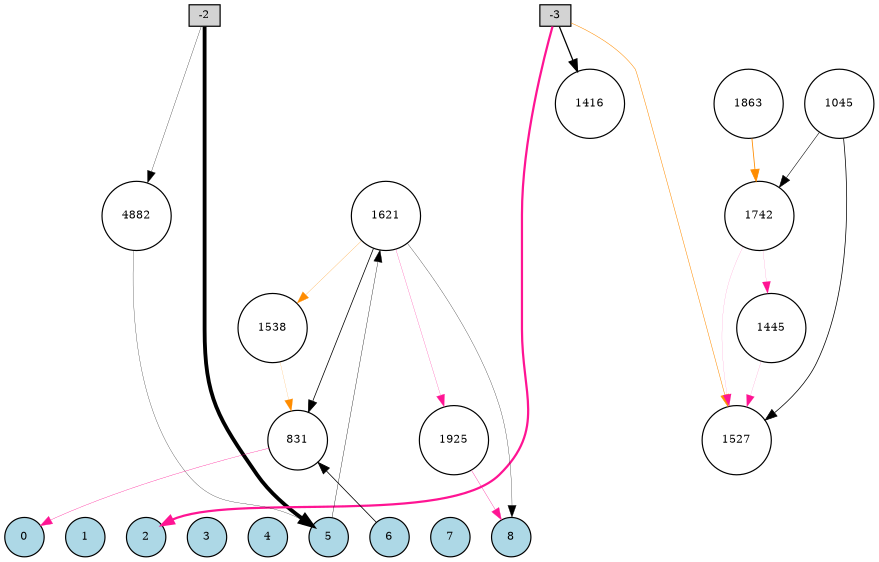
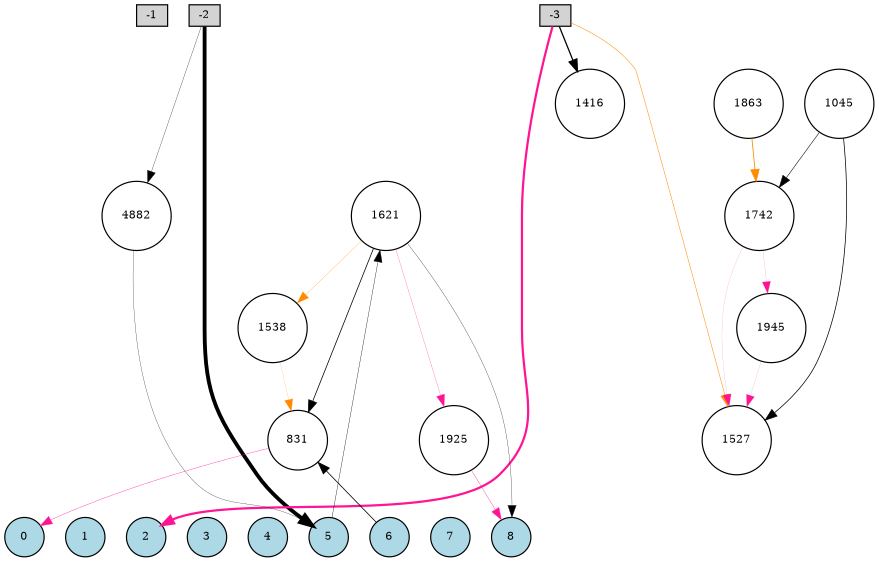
none -> (152, 16)
(771, 328) -> (771, 328)
